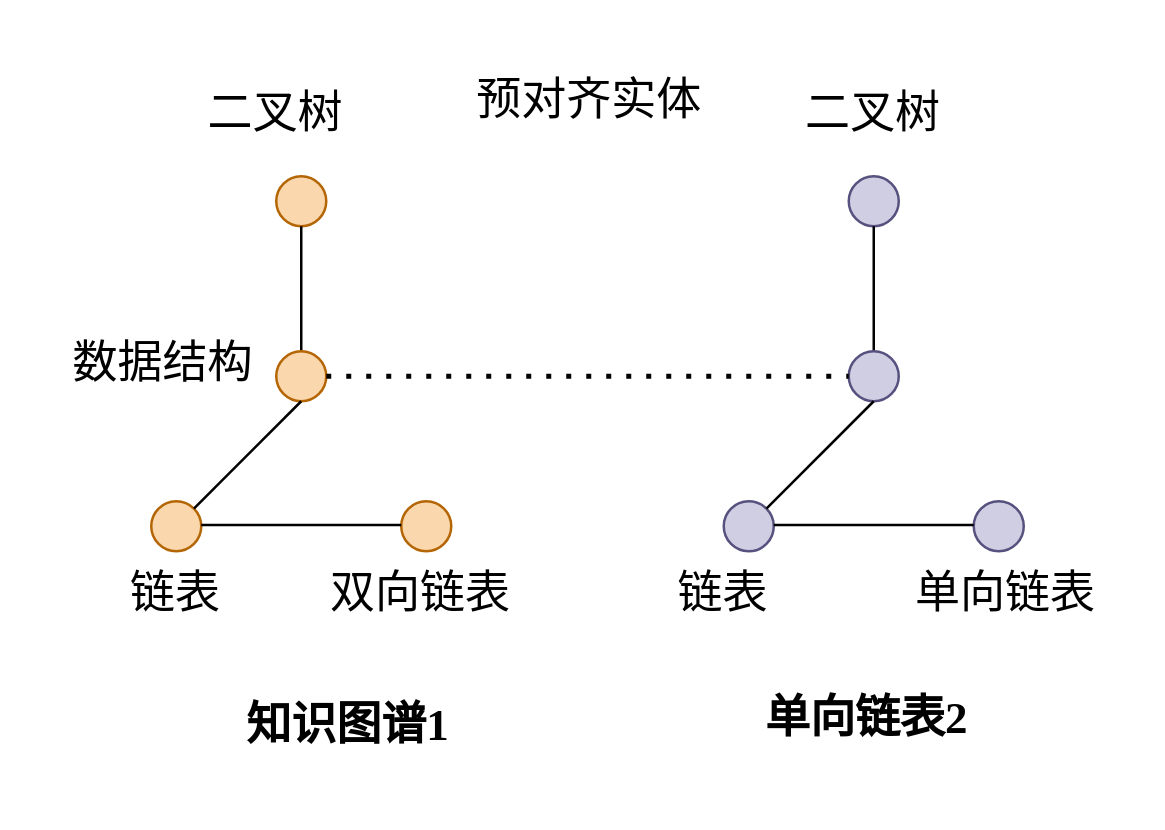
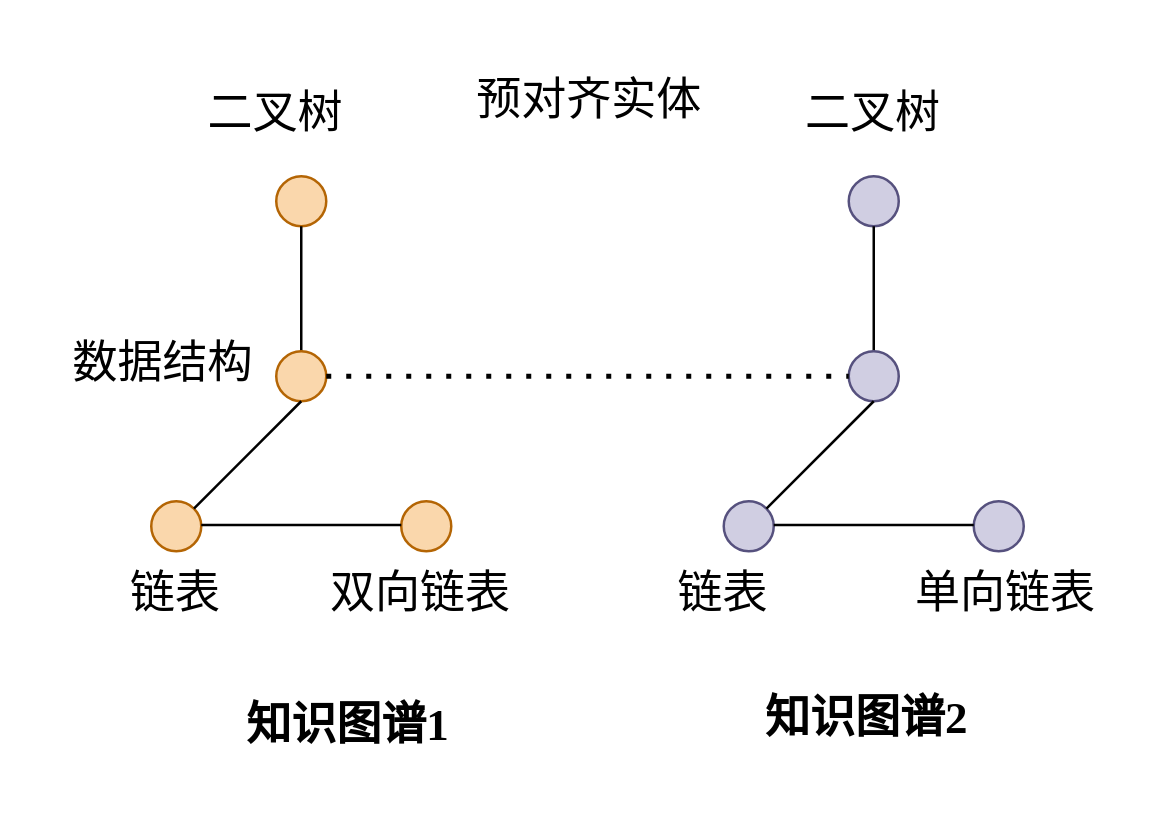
(835, 712) -> (835, 712)
